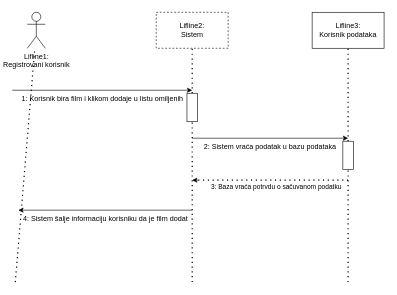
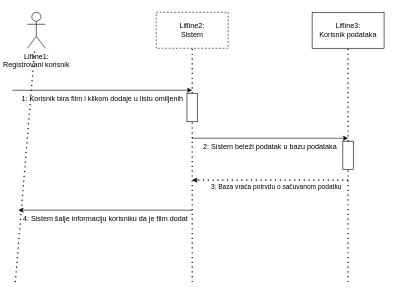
(270, 147) -> (270, 147)
